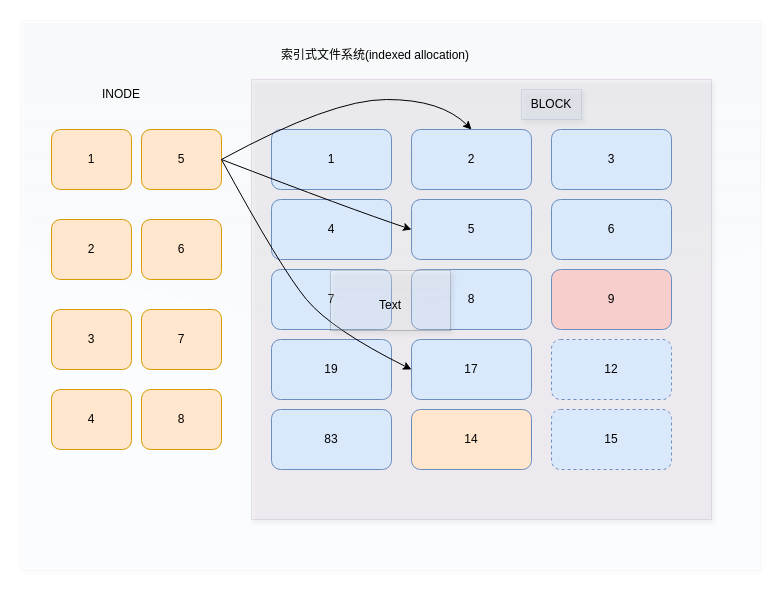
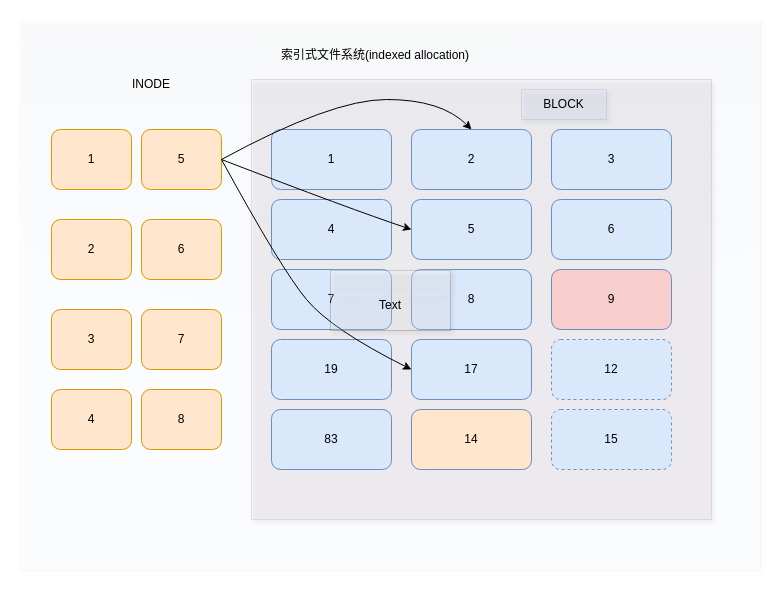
(122, 95) -> (152, 85)
(552, 105) -> (564, 105)
